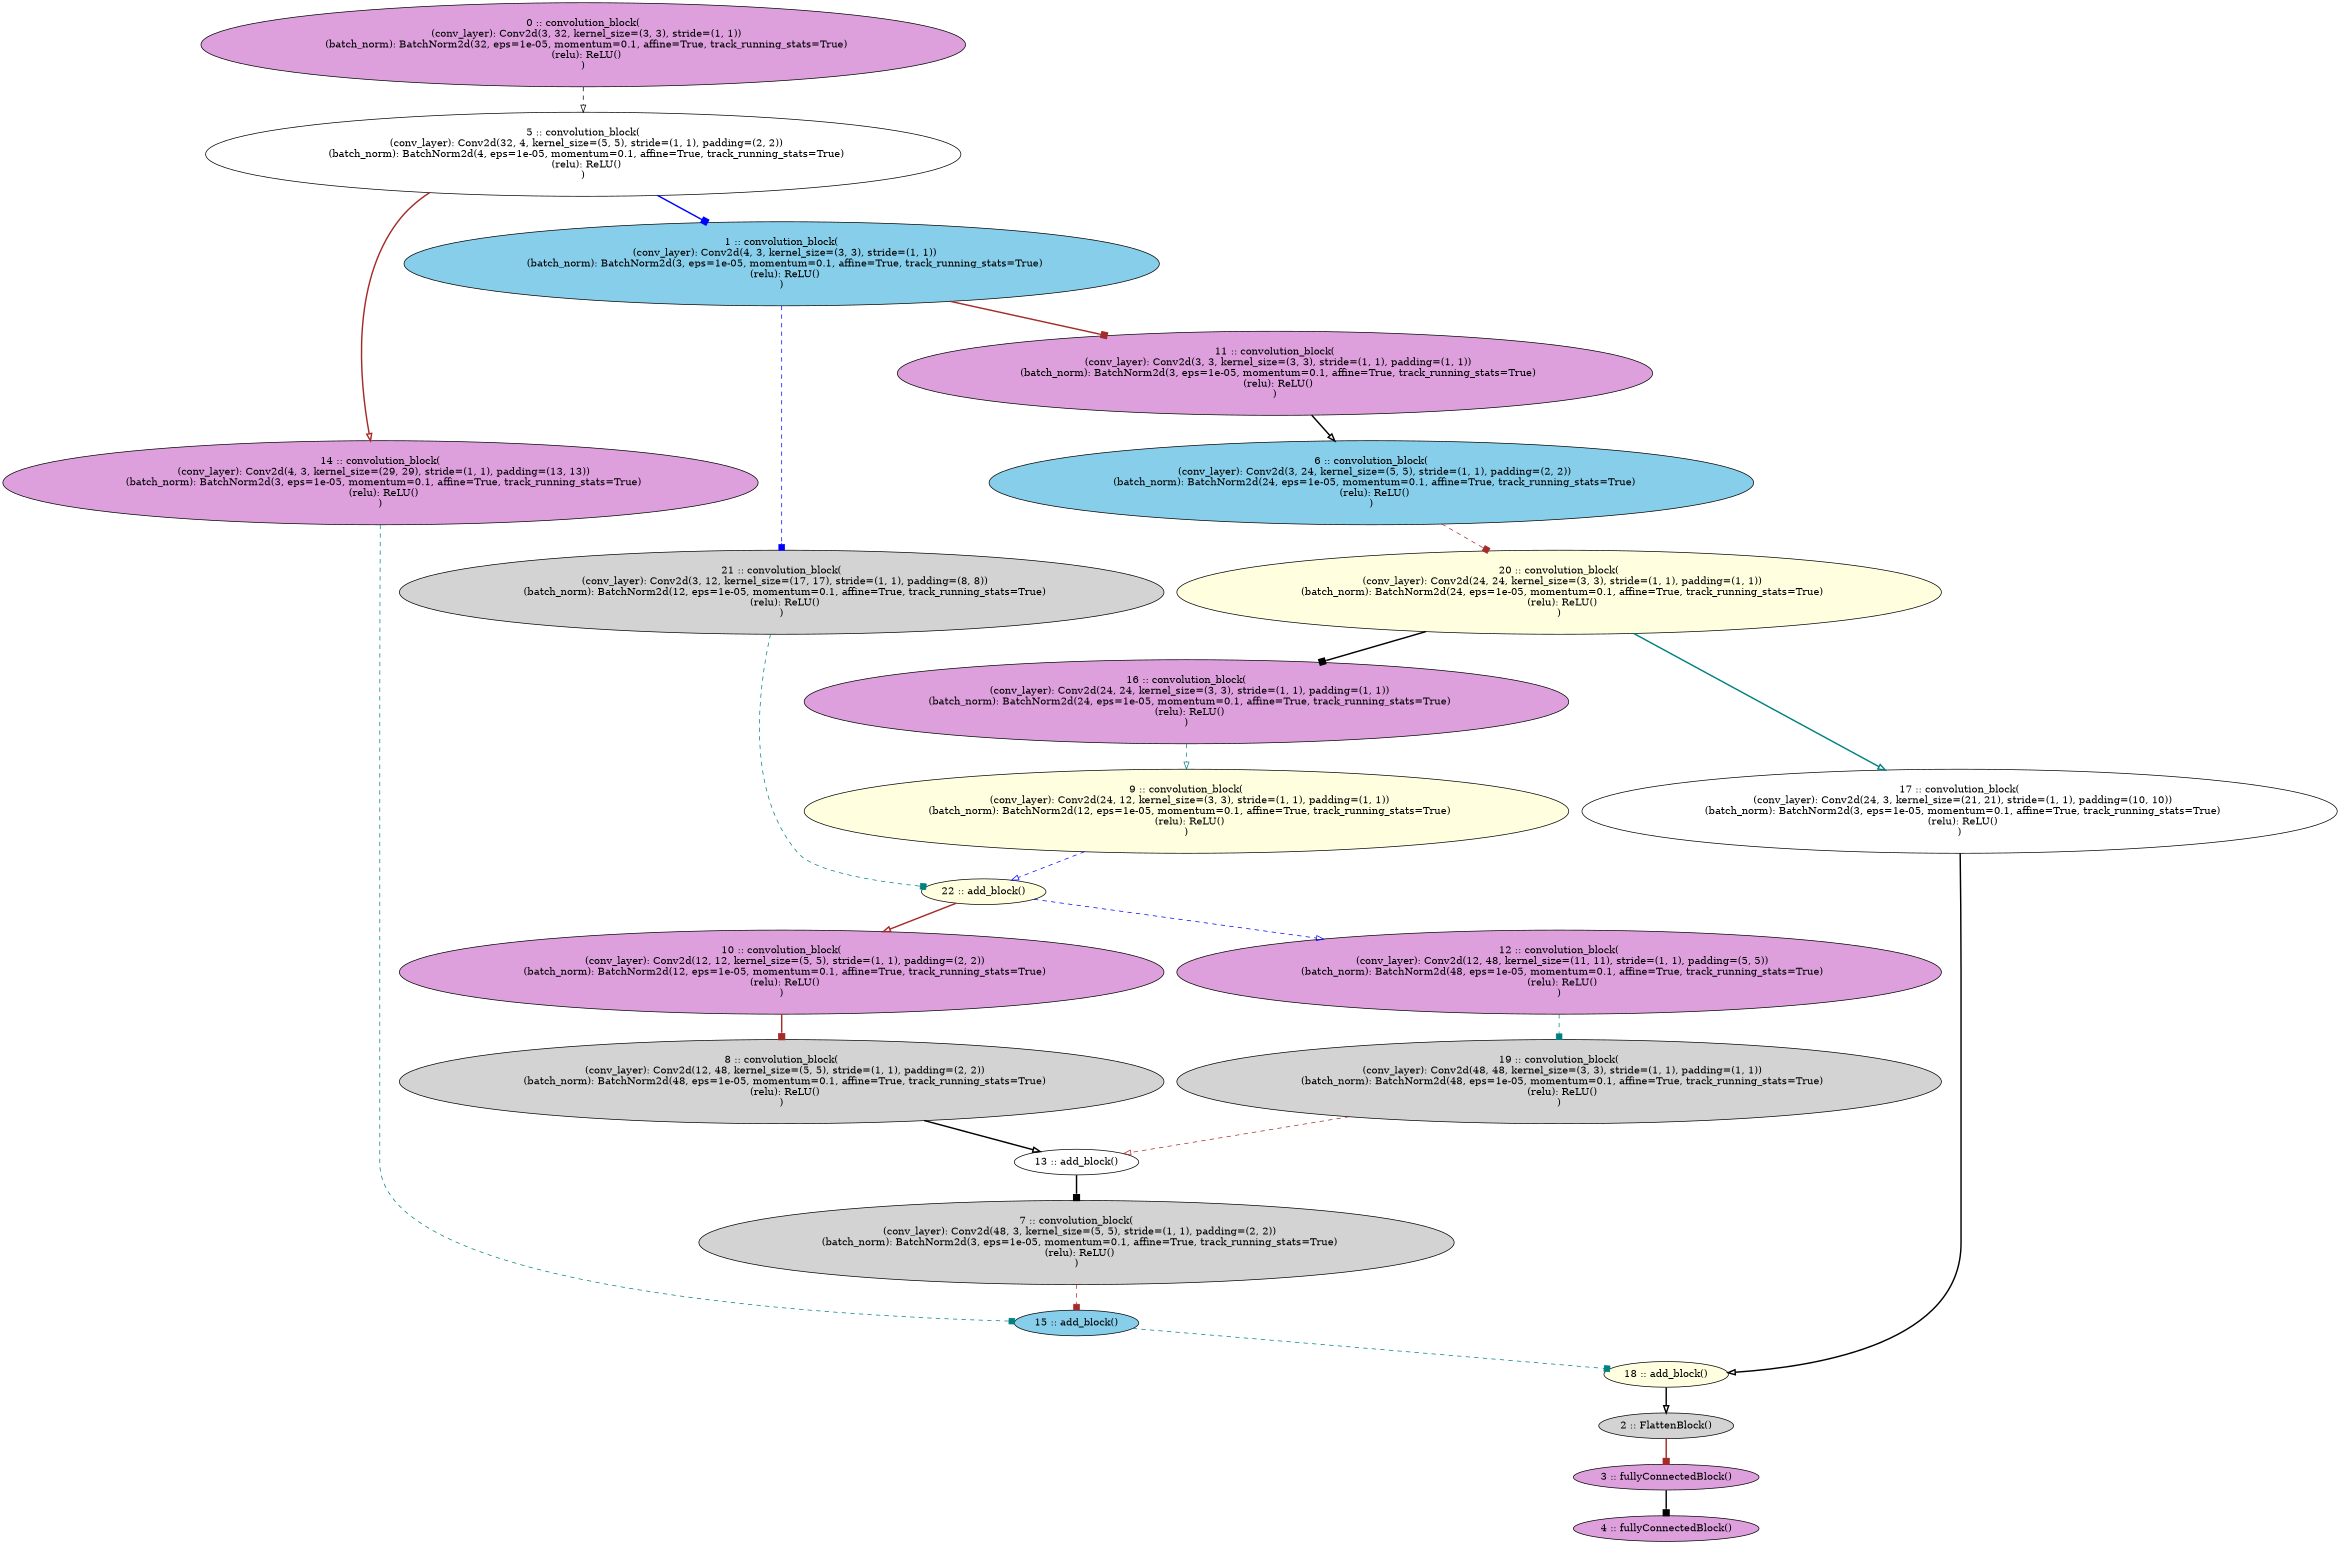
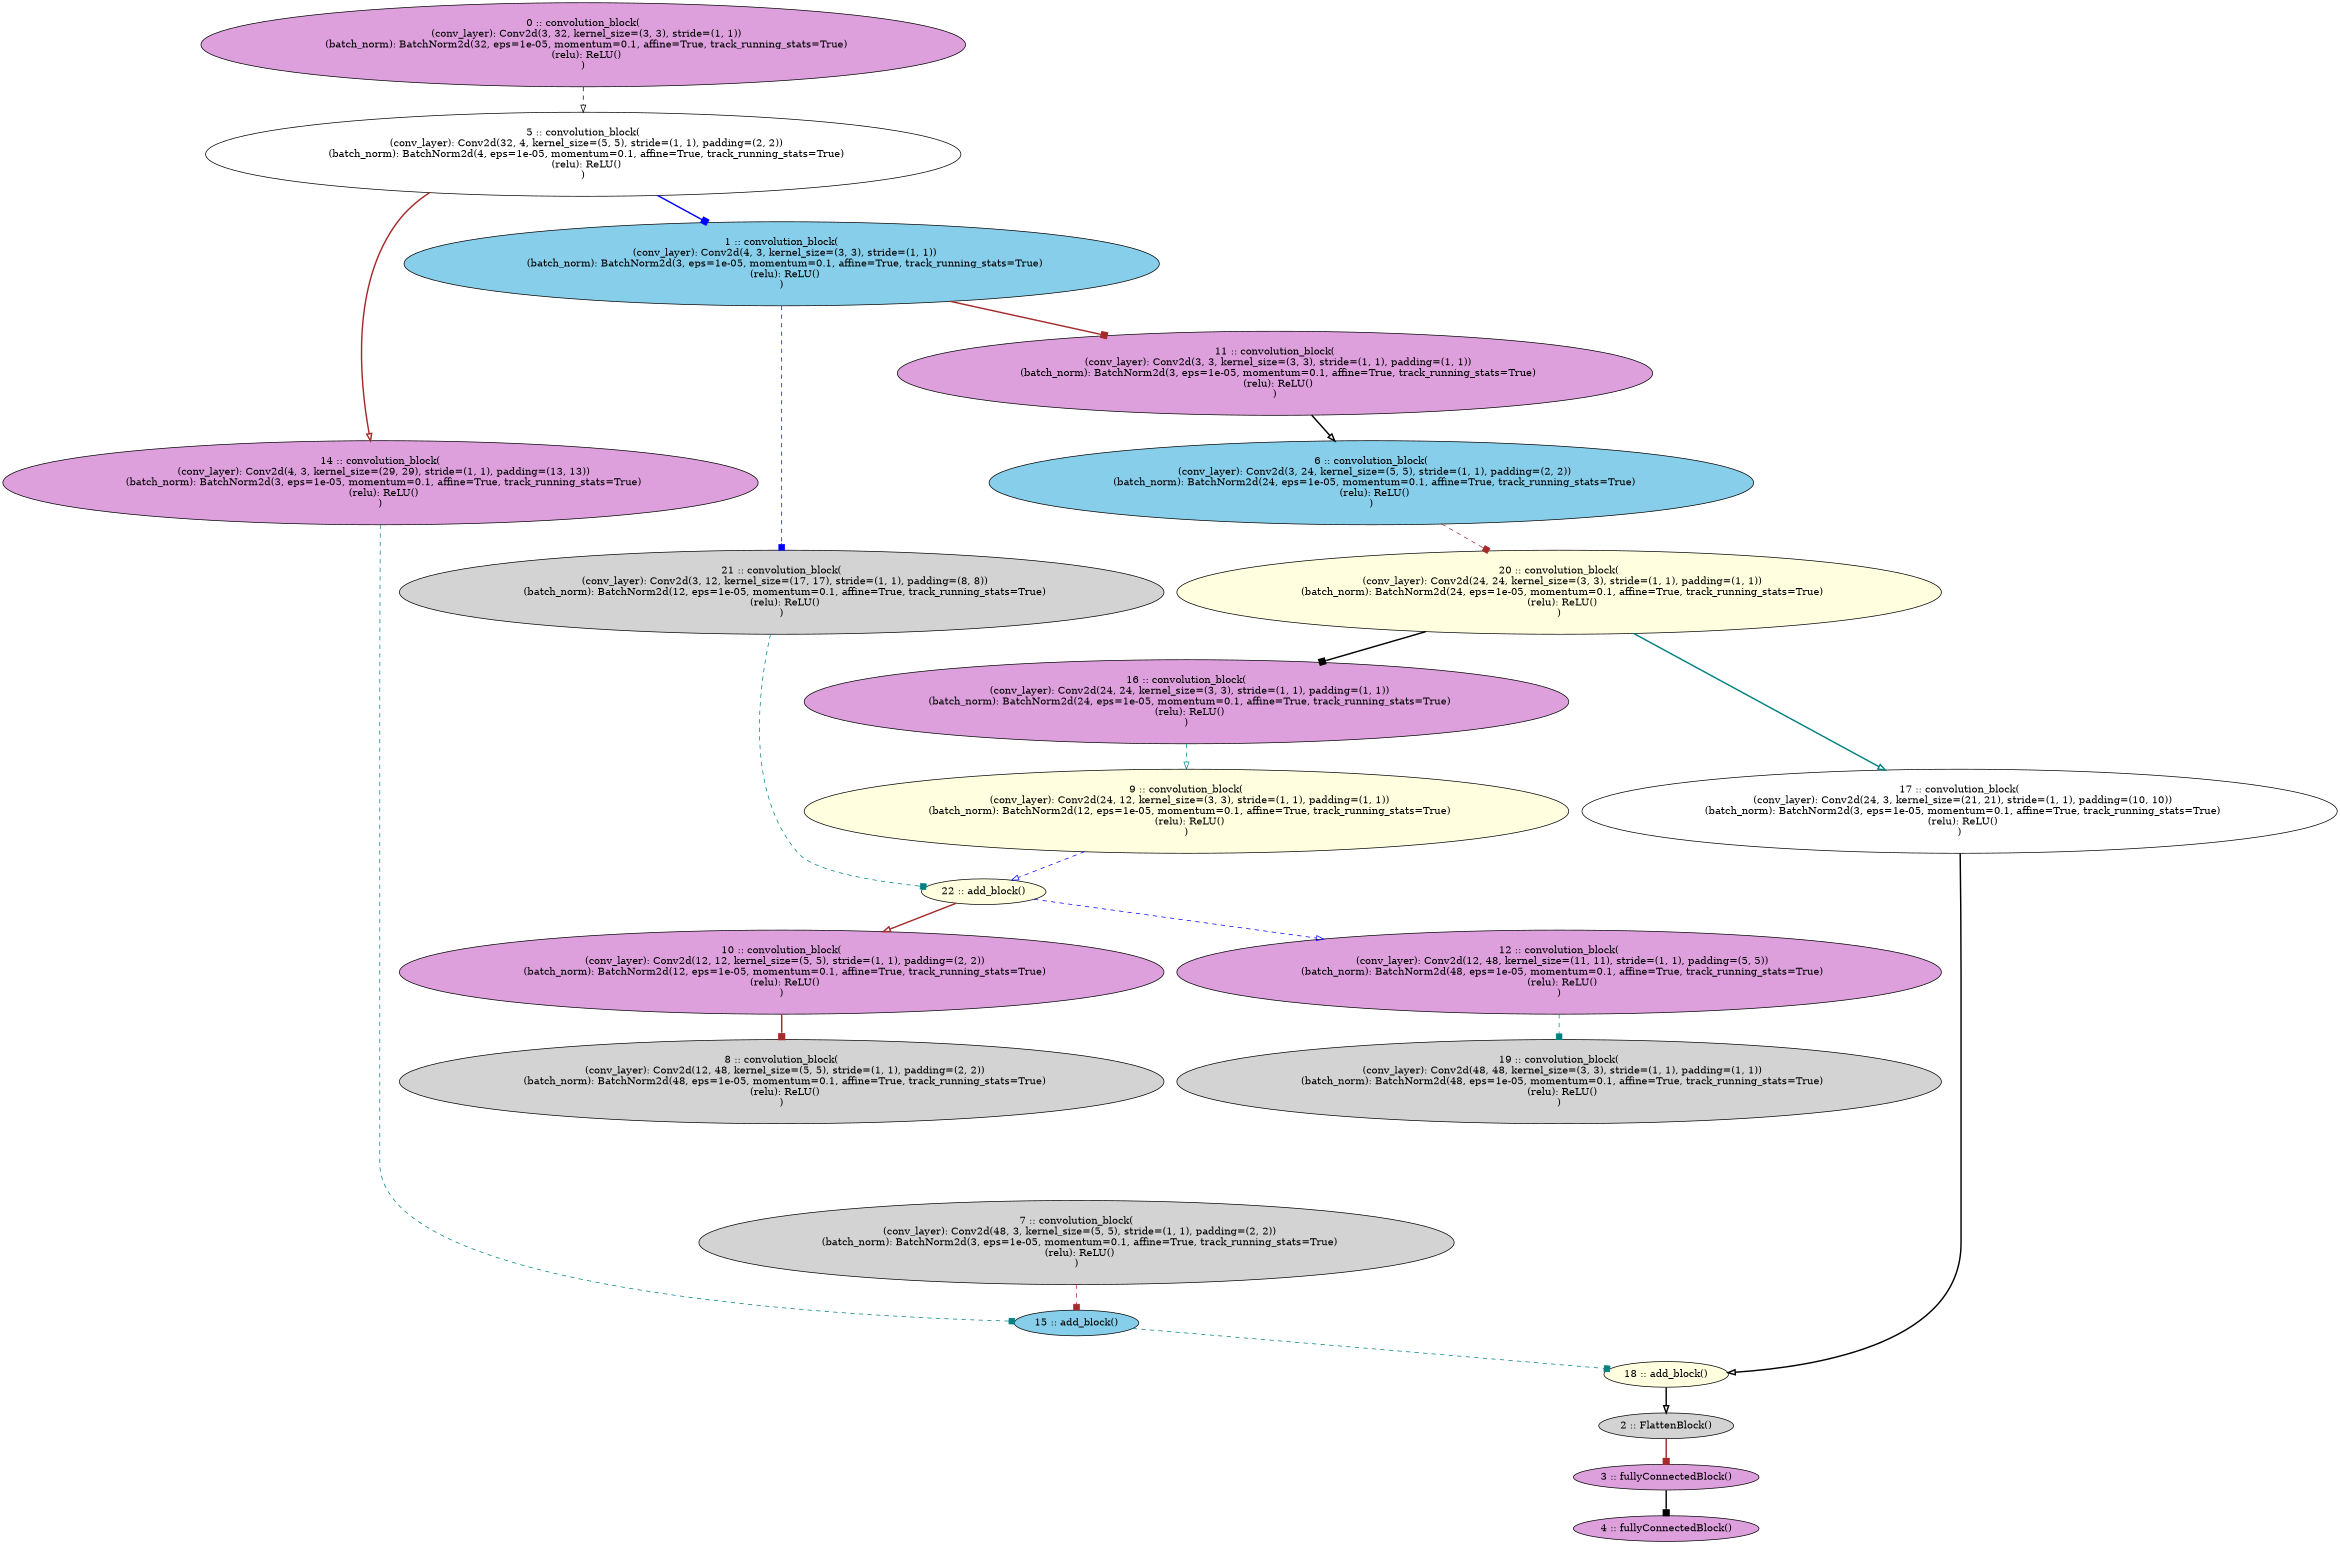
(1077, 1162) -> none
